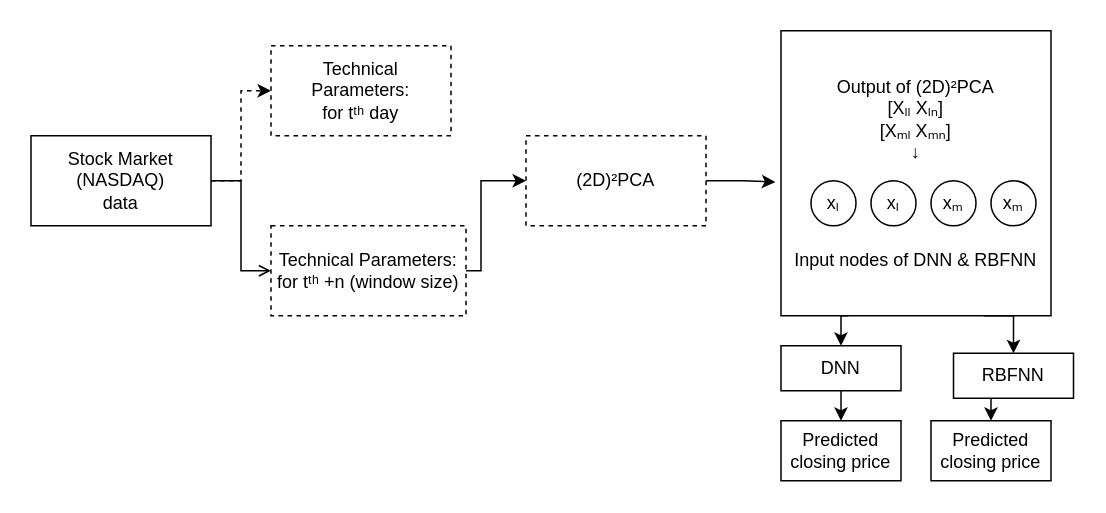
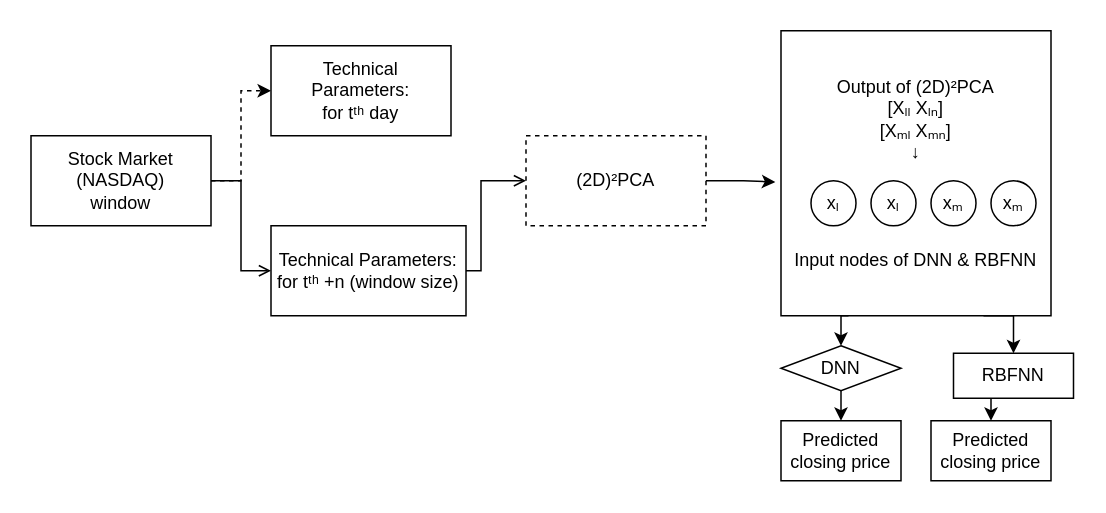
(361, 91) -> (361, 91)
(121, 181) -> (121, 181)
(514, 181) -> (516, 181)
(368, 271) -> (368, 271)
(841, 368) -> (841, 368)
